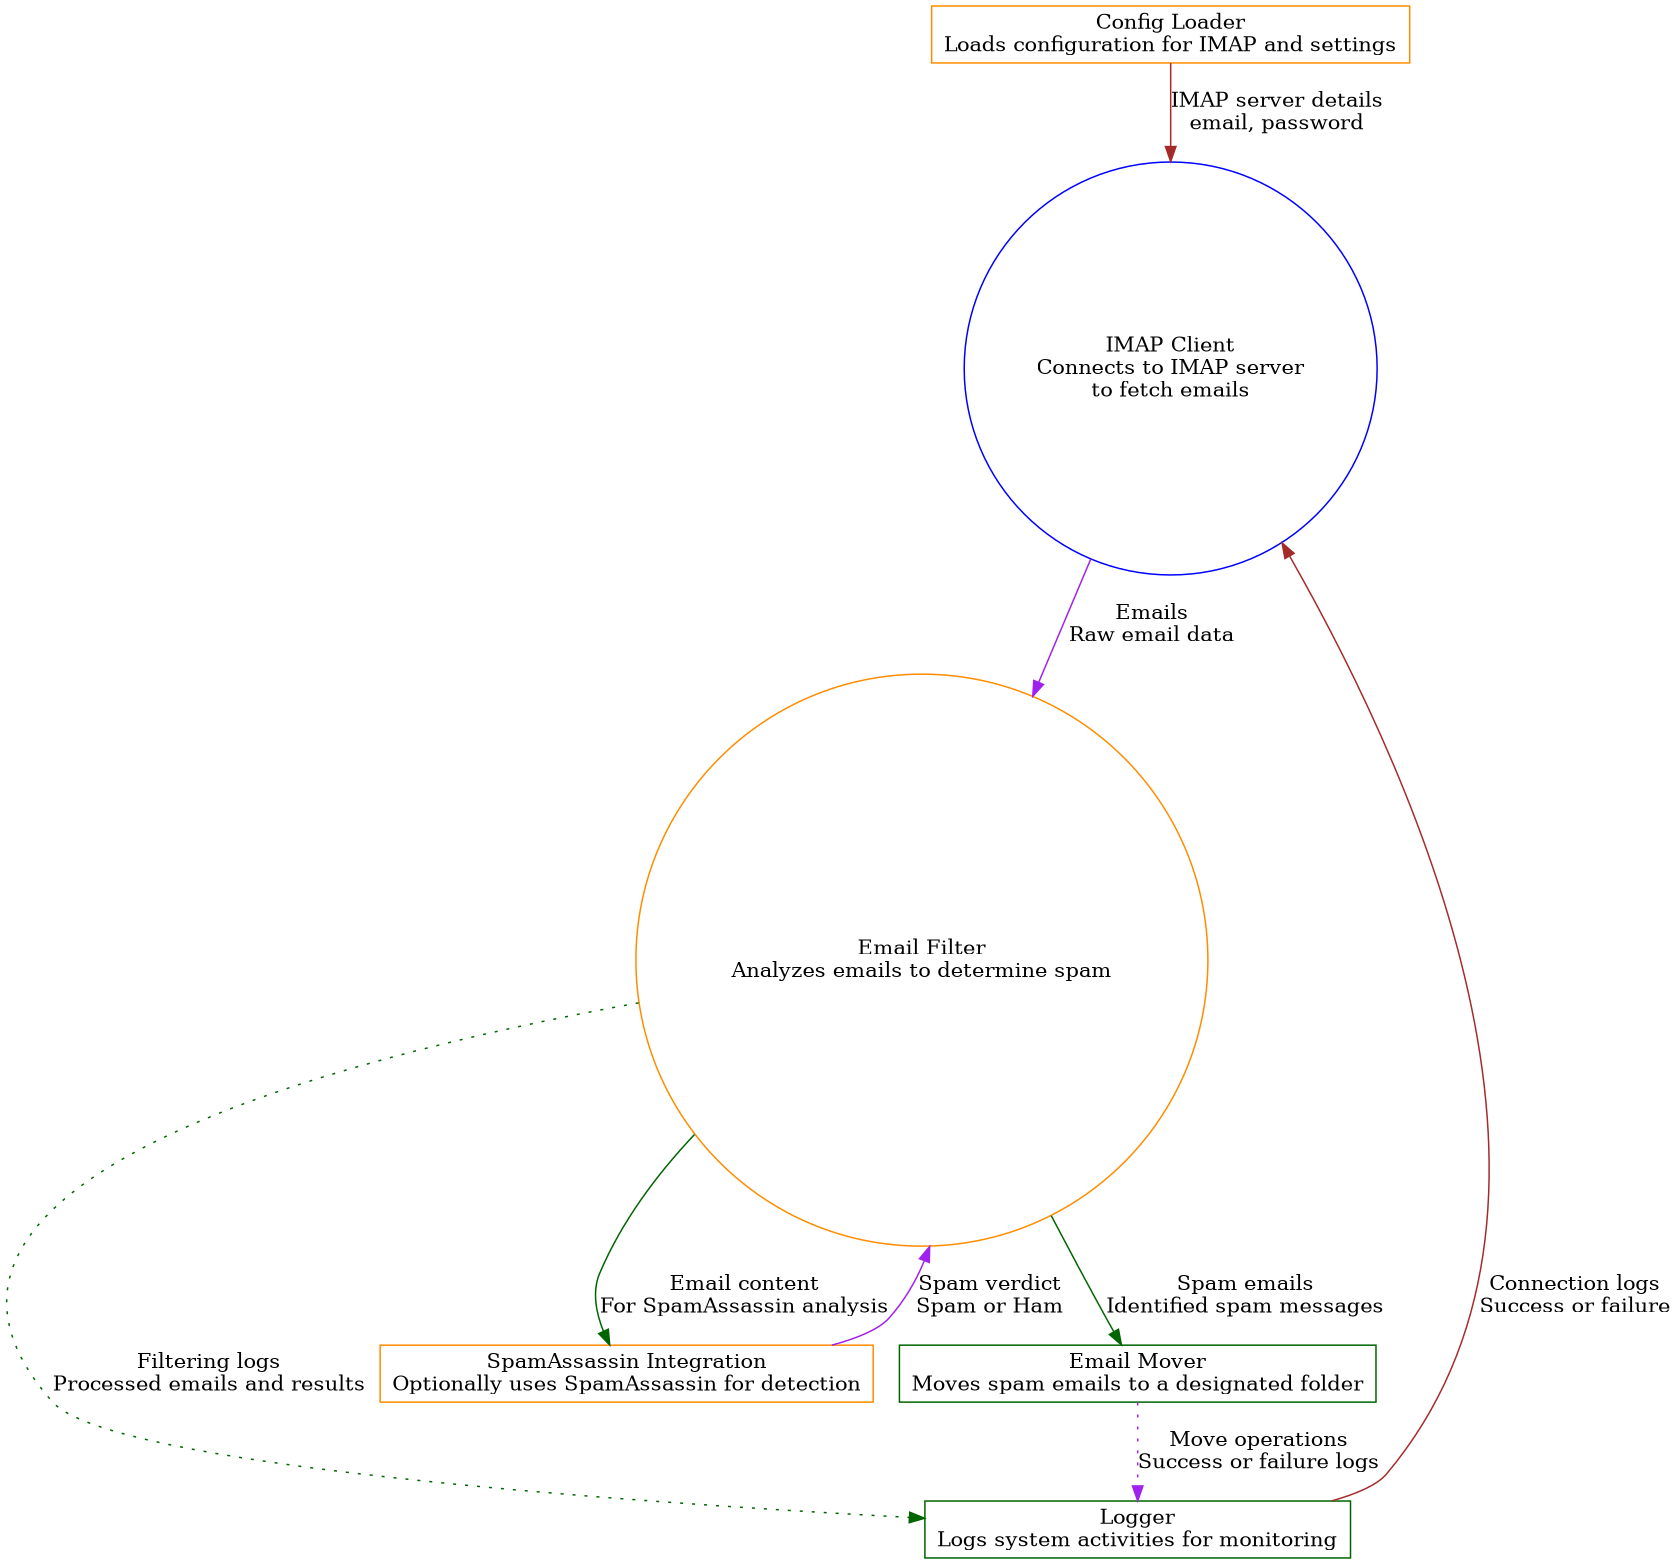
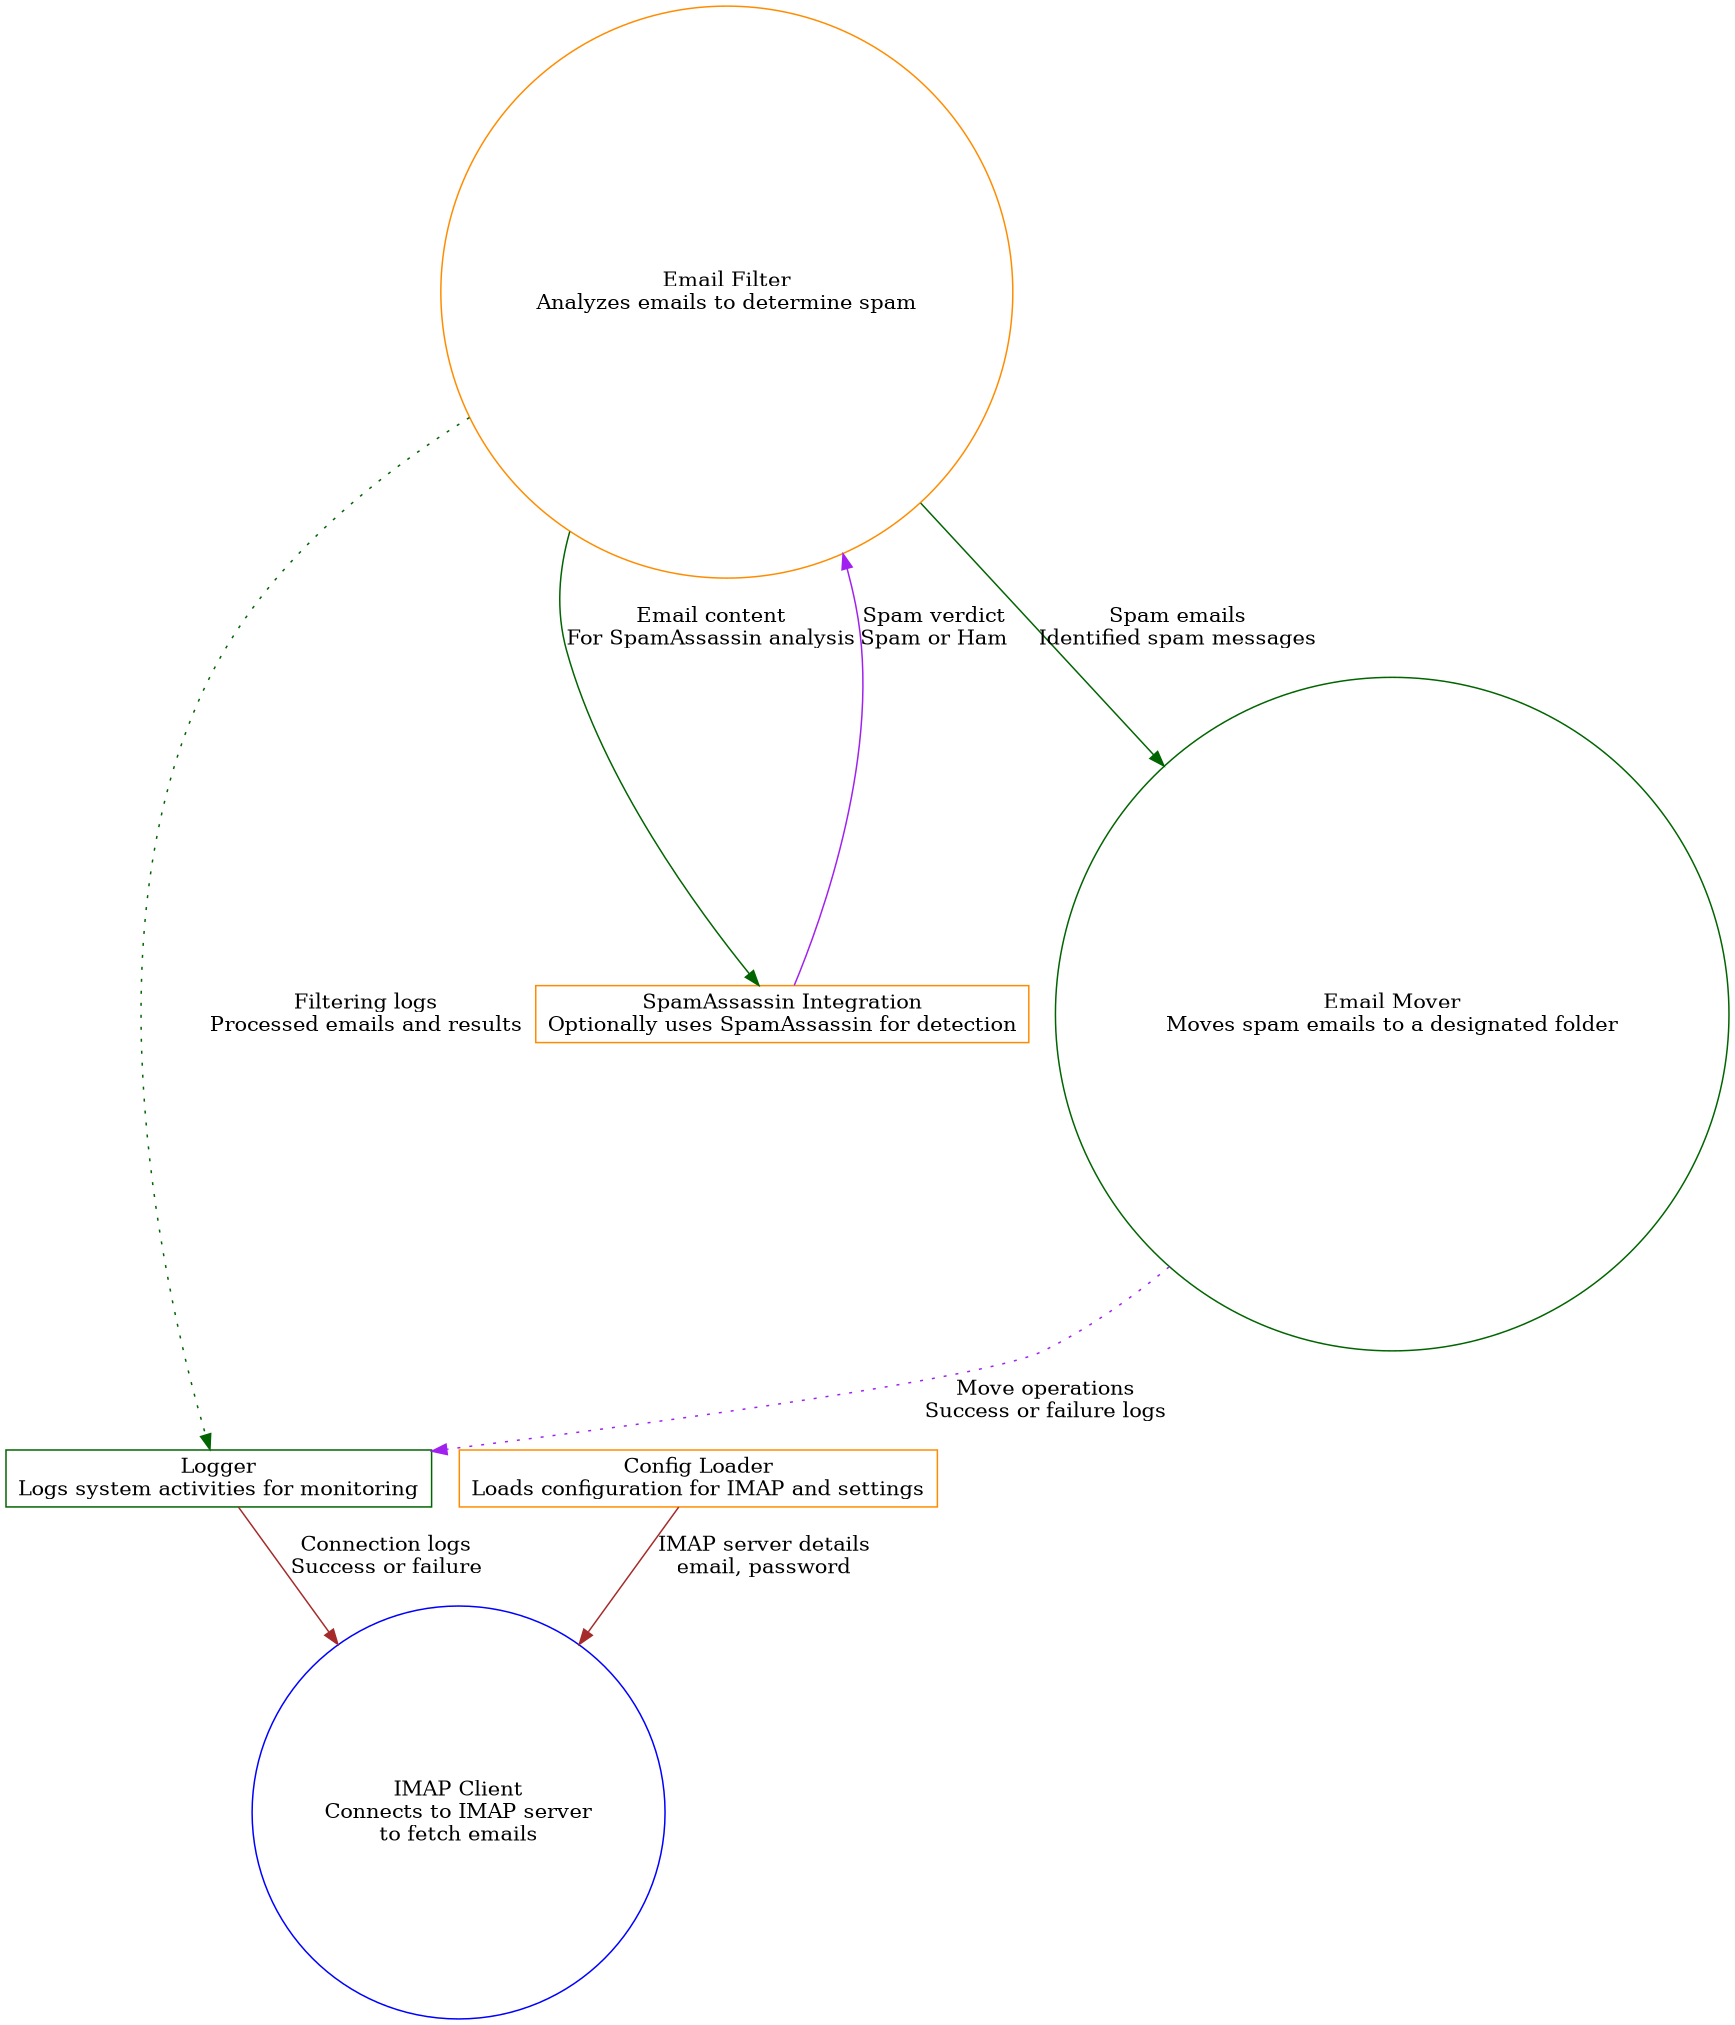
(1065, 621) -> none
(1138, 1374) -> (1392, 1014)
